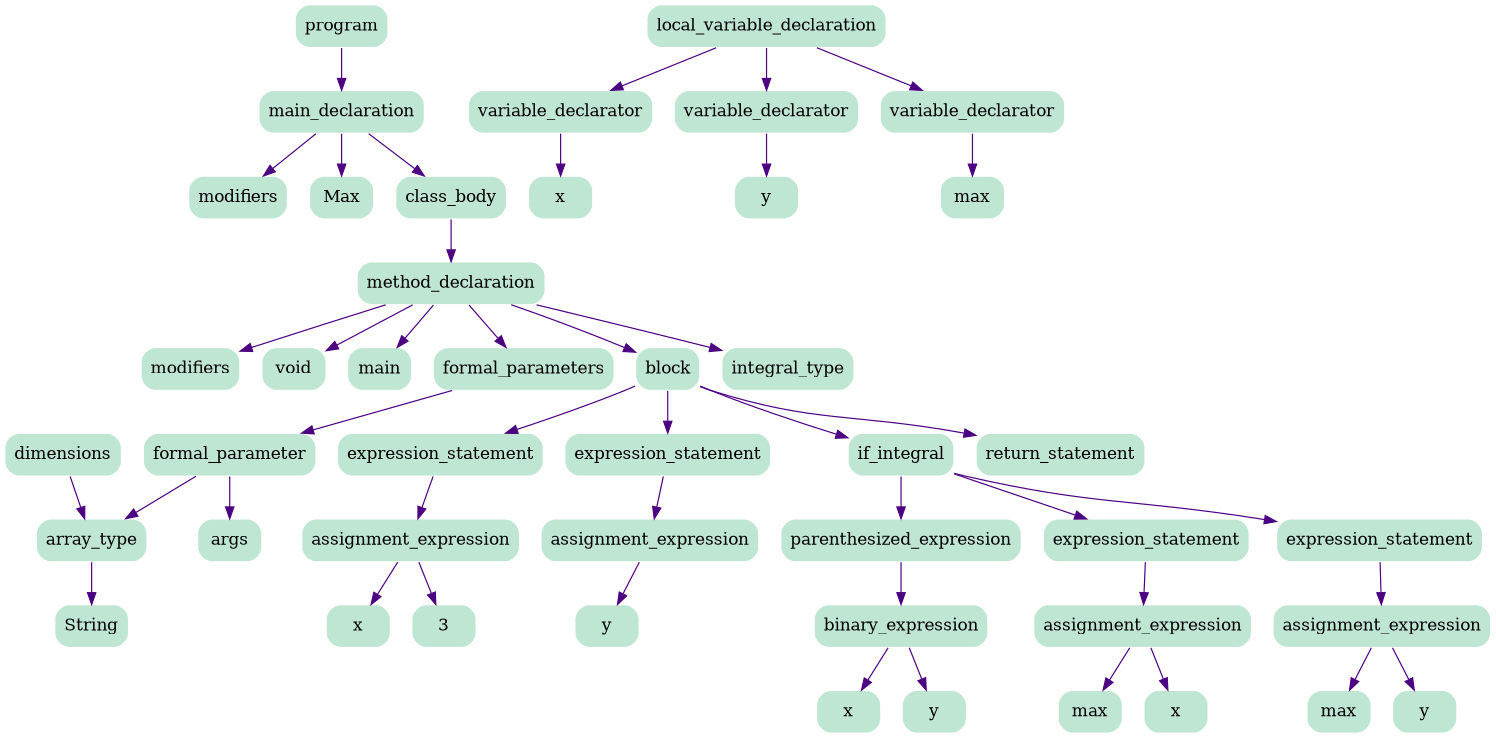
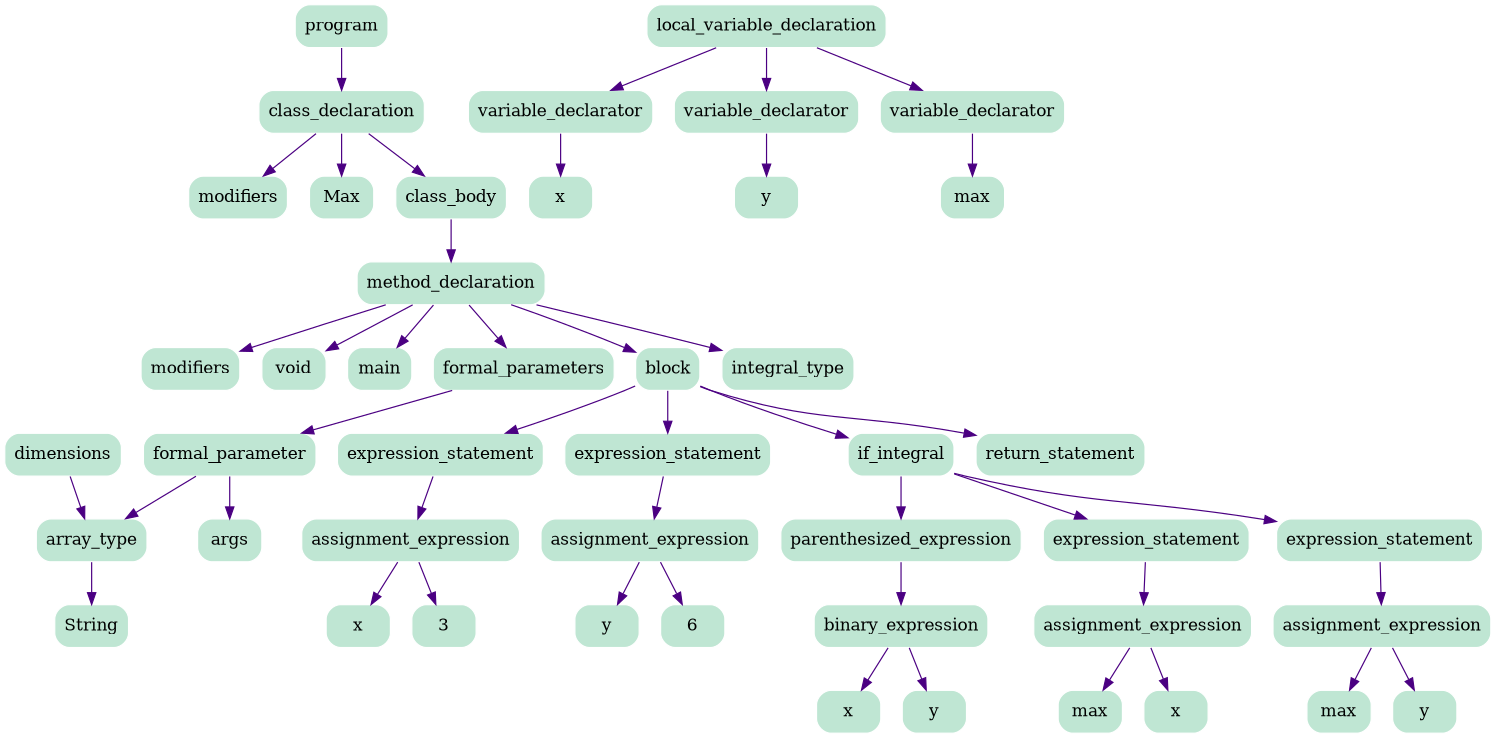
(342, 112) -> (342, 112)
none -> (693, 626)
